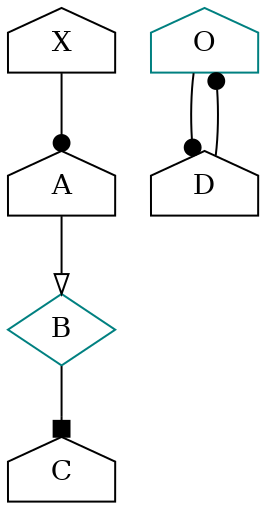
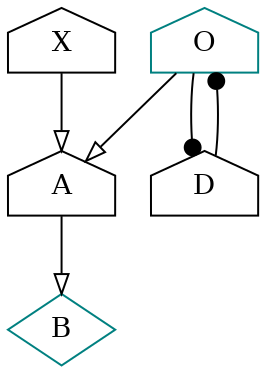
(62, 104) -> (62, 102)
none -> (138, 110)
(62, 473) -> none
